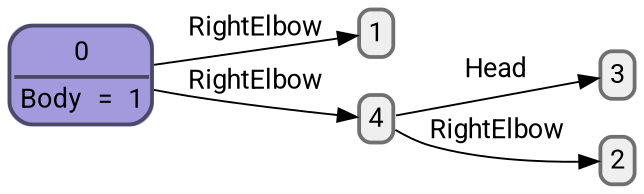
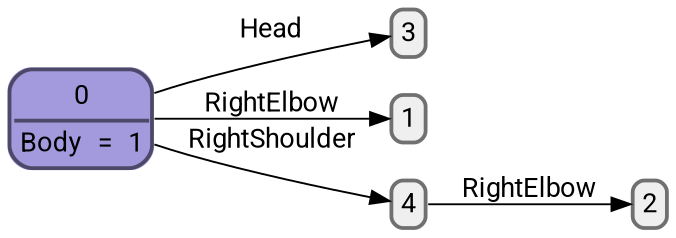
(256, 82) -> (272, 141)
(488, 99) -> (262, 64)
